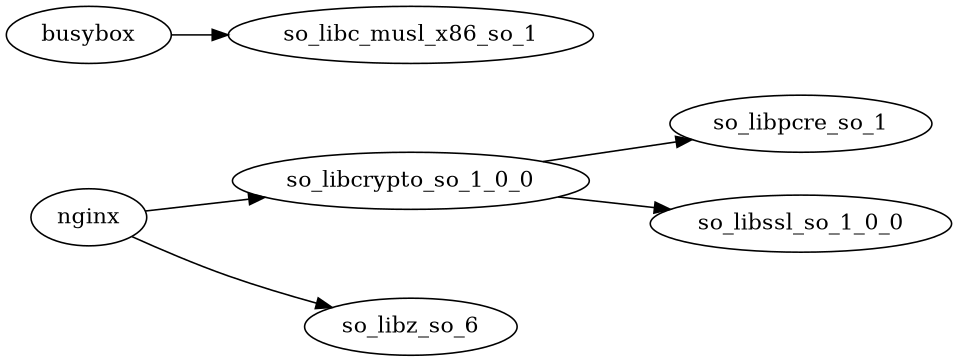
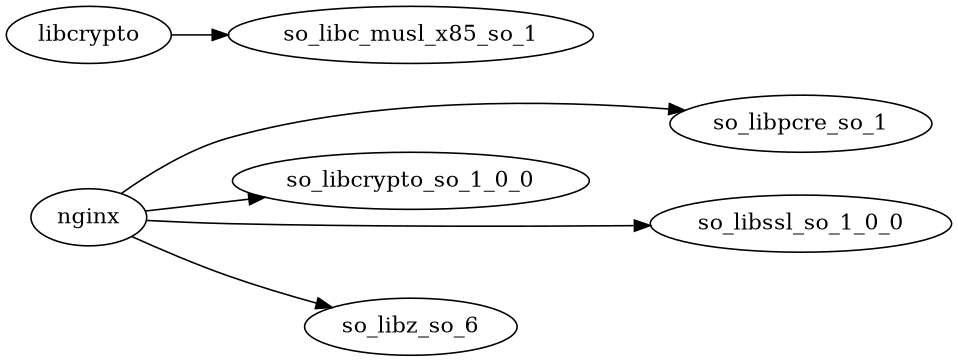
(89, 35) -> (89, 35)
(411, 35) -> (411, 35)
(609, 152) -> (387, 110)
(606, 202) -> (390, 226)
